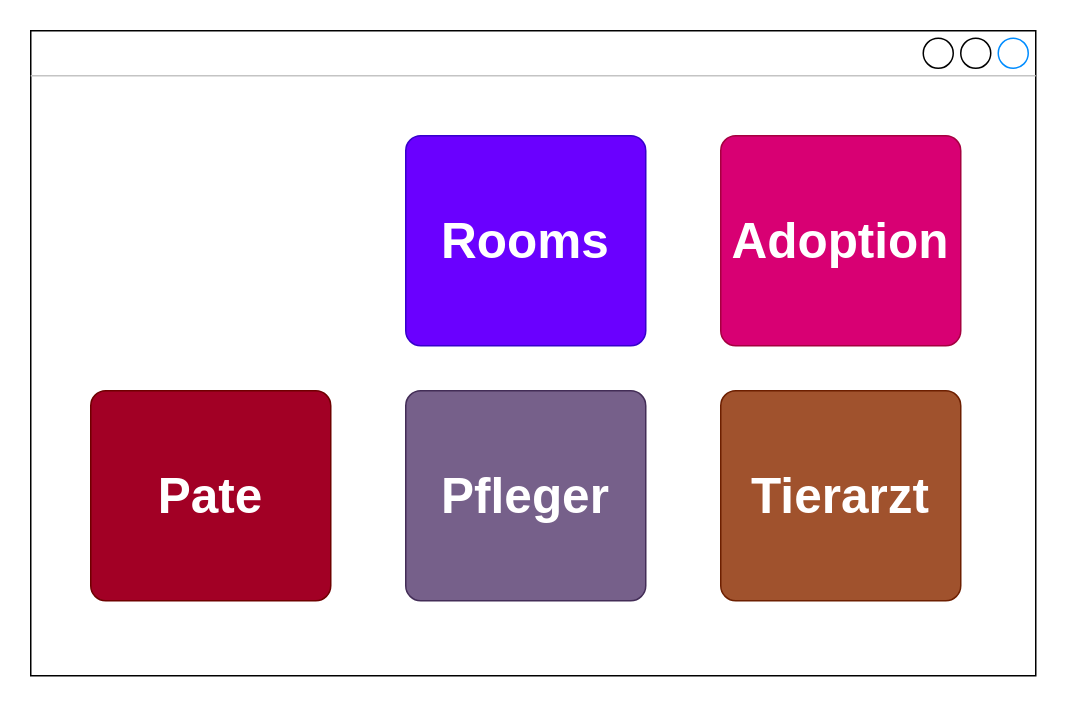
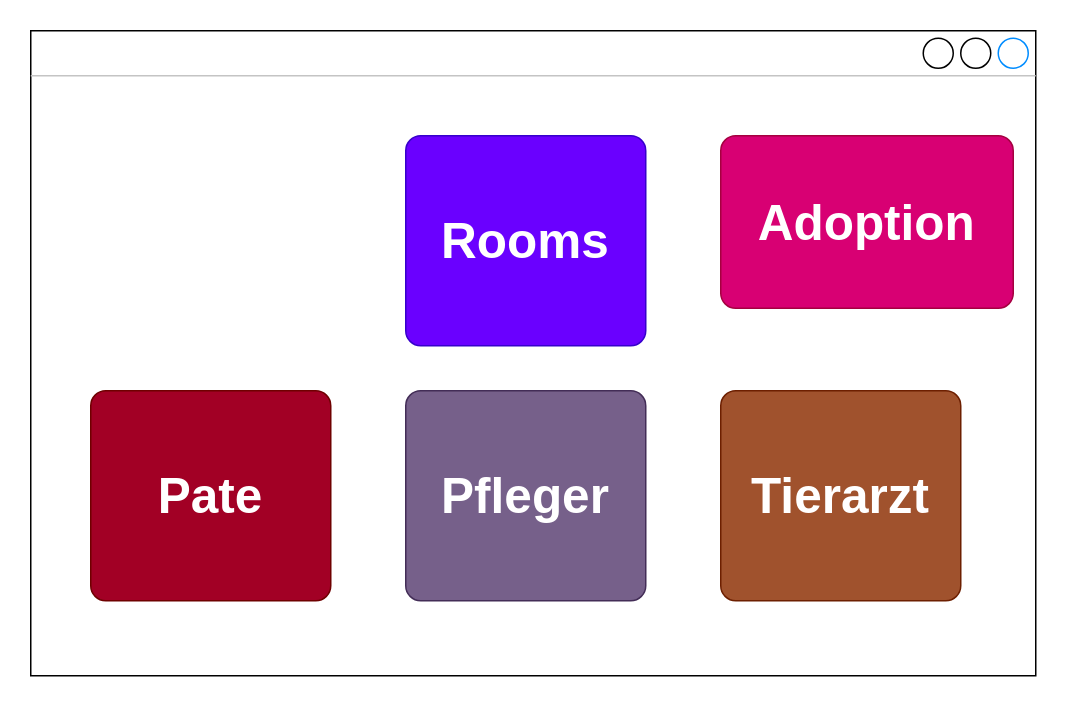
(841, 241) -> (867, 222)
